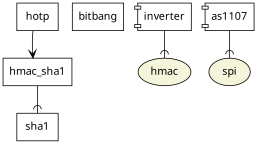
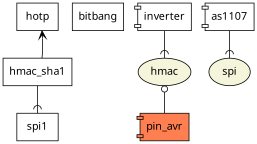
(32, 41) -> (43, 48)
(37, 127) -> (37, 127)
none -> (165, 127)
